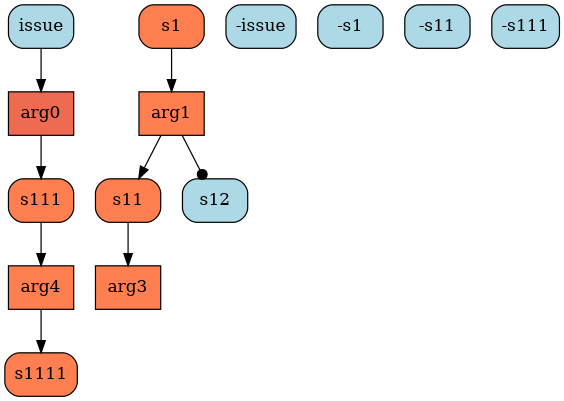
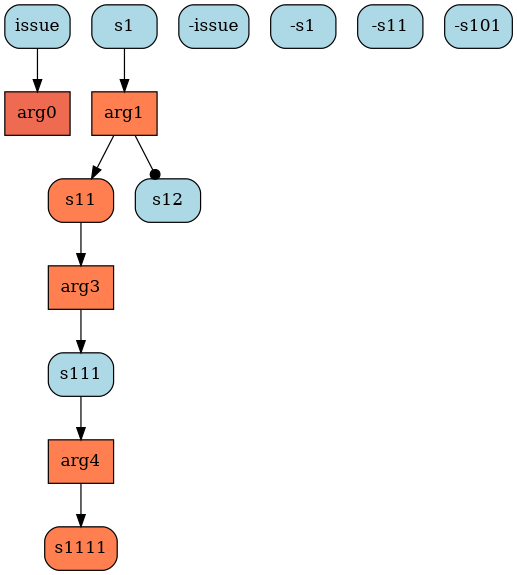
(172, 27) -> (124, 27)
(526, 27) -> (478, 27)
(41, 151) -> (81, 325)
(41, 201) -> (81, 375)
